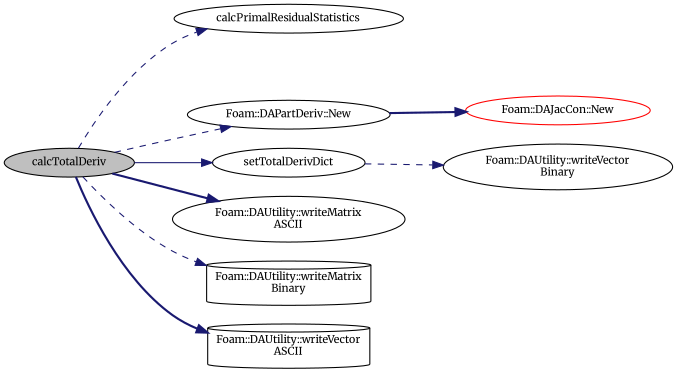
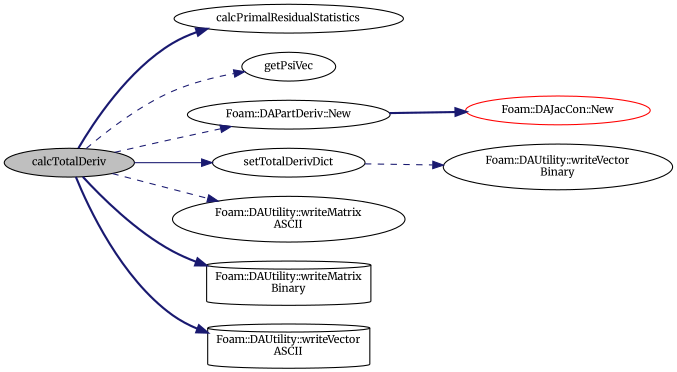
none -> (289, 67)
(128, 80) -> (128, 80)
(160, 186) -> (160, 186)
(135, 226) -> (135, 226)
